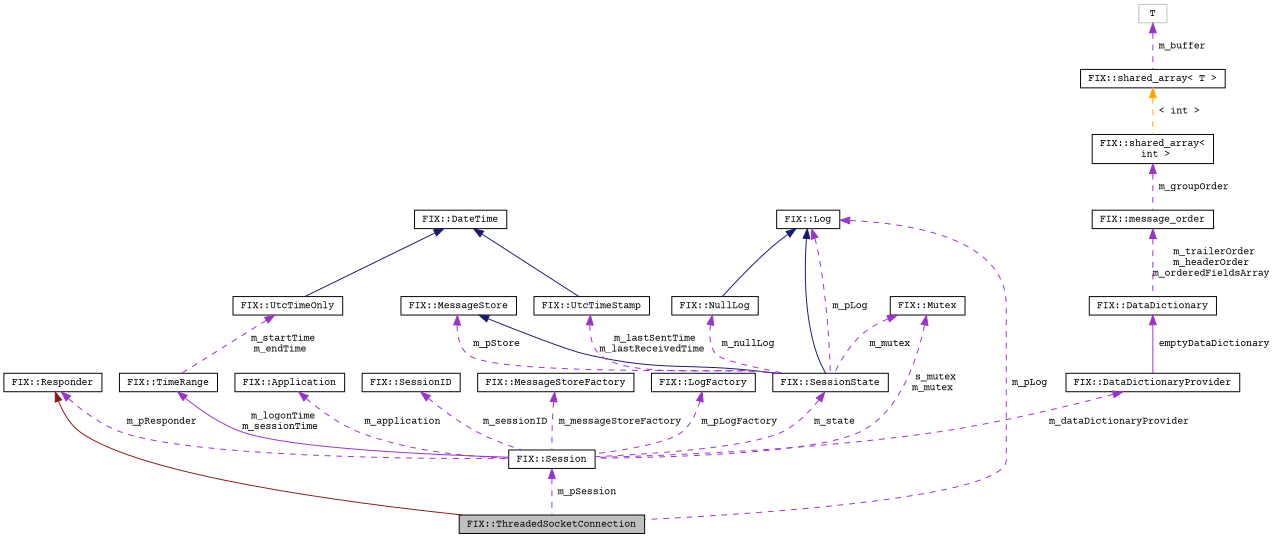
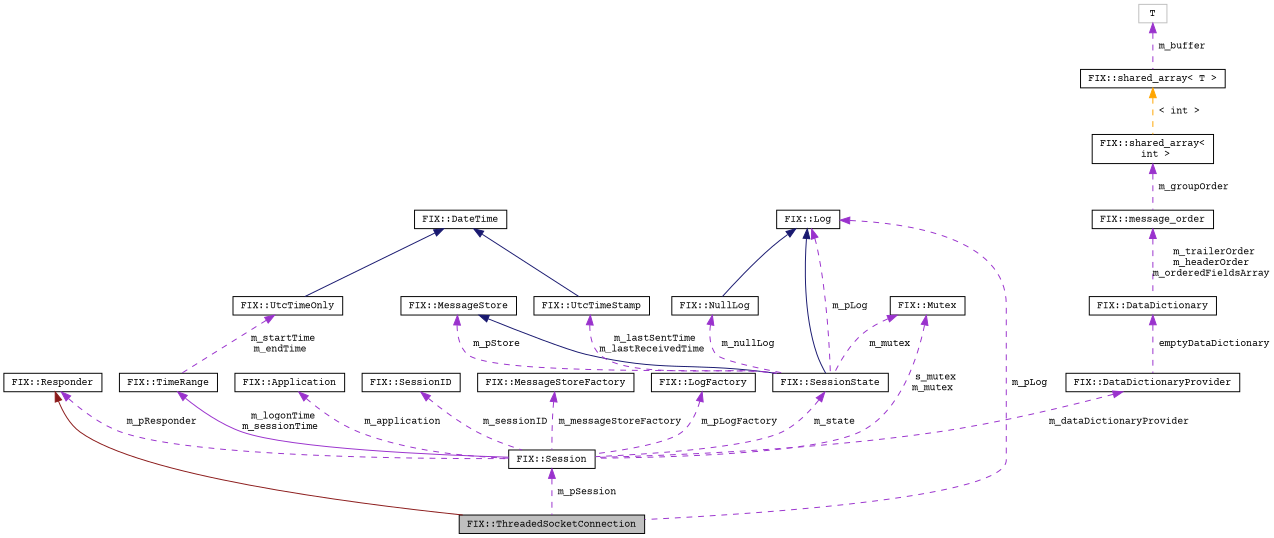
(1153, 349) -> (1153, 349)
